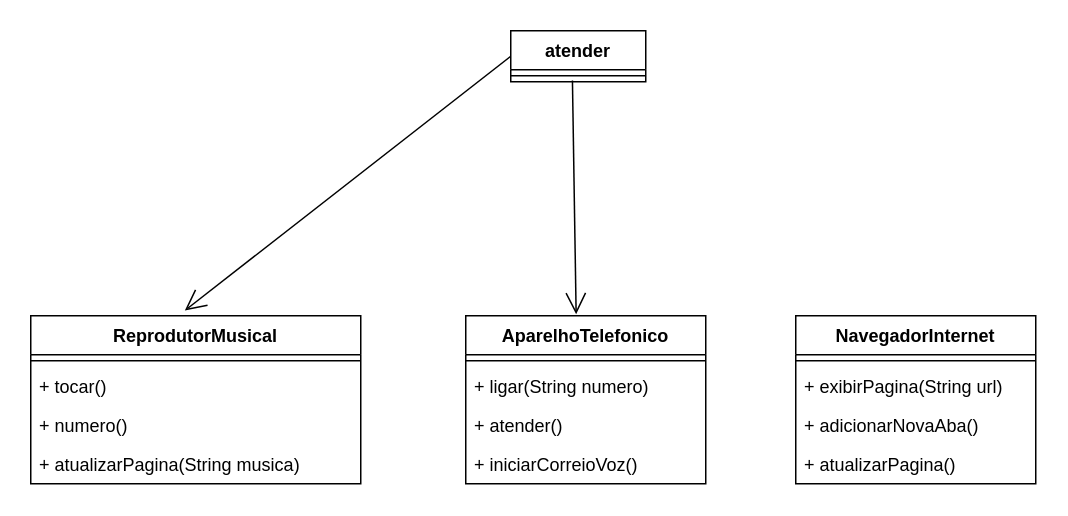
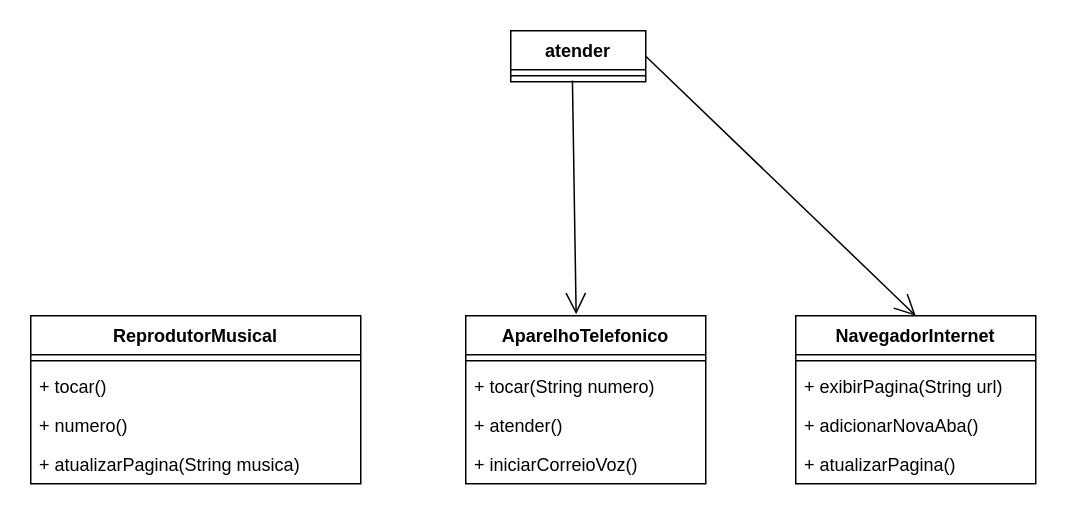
(349, 182) -> none
none -> (779, 184)
(574, 388) -> (579, 388)
